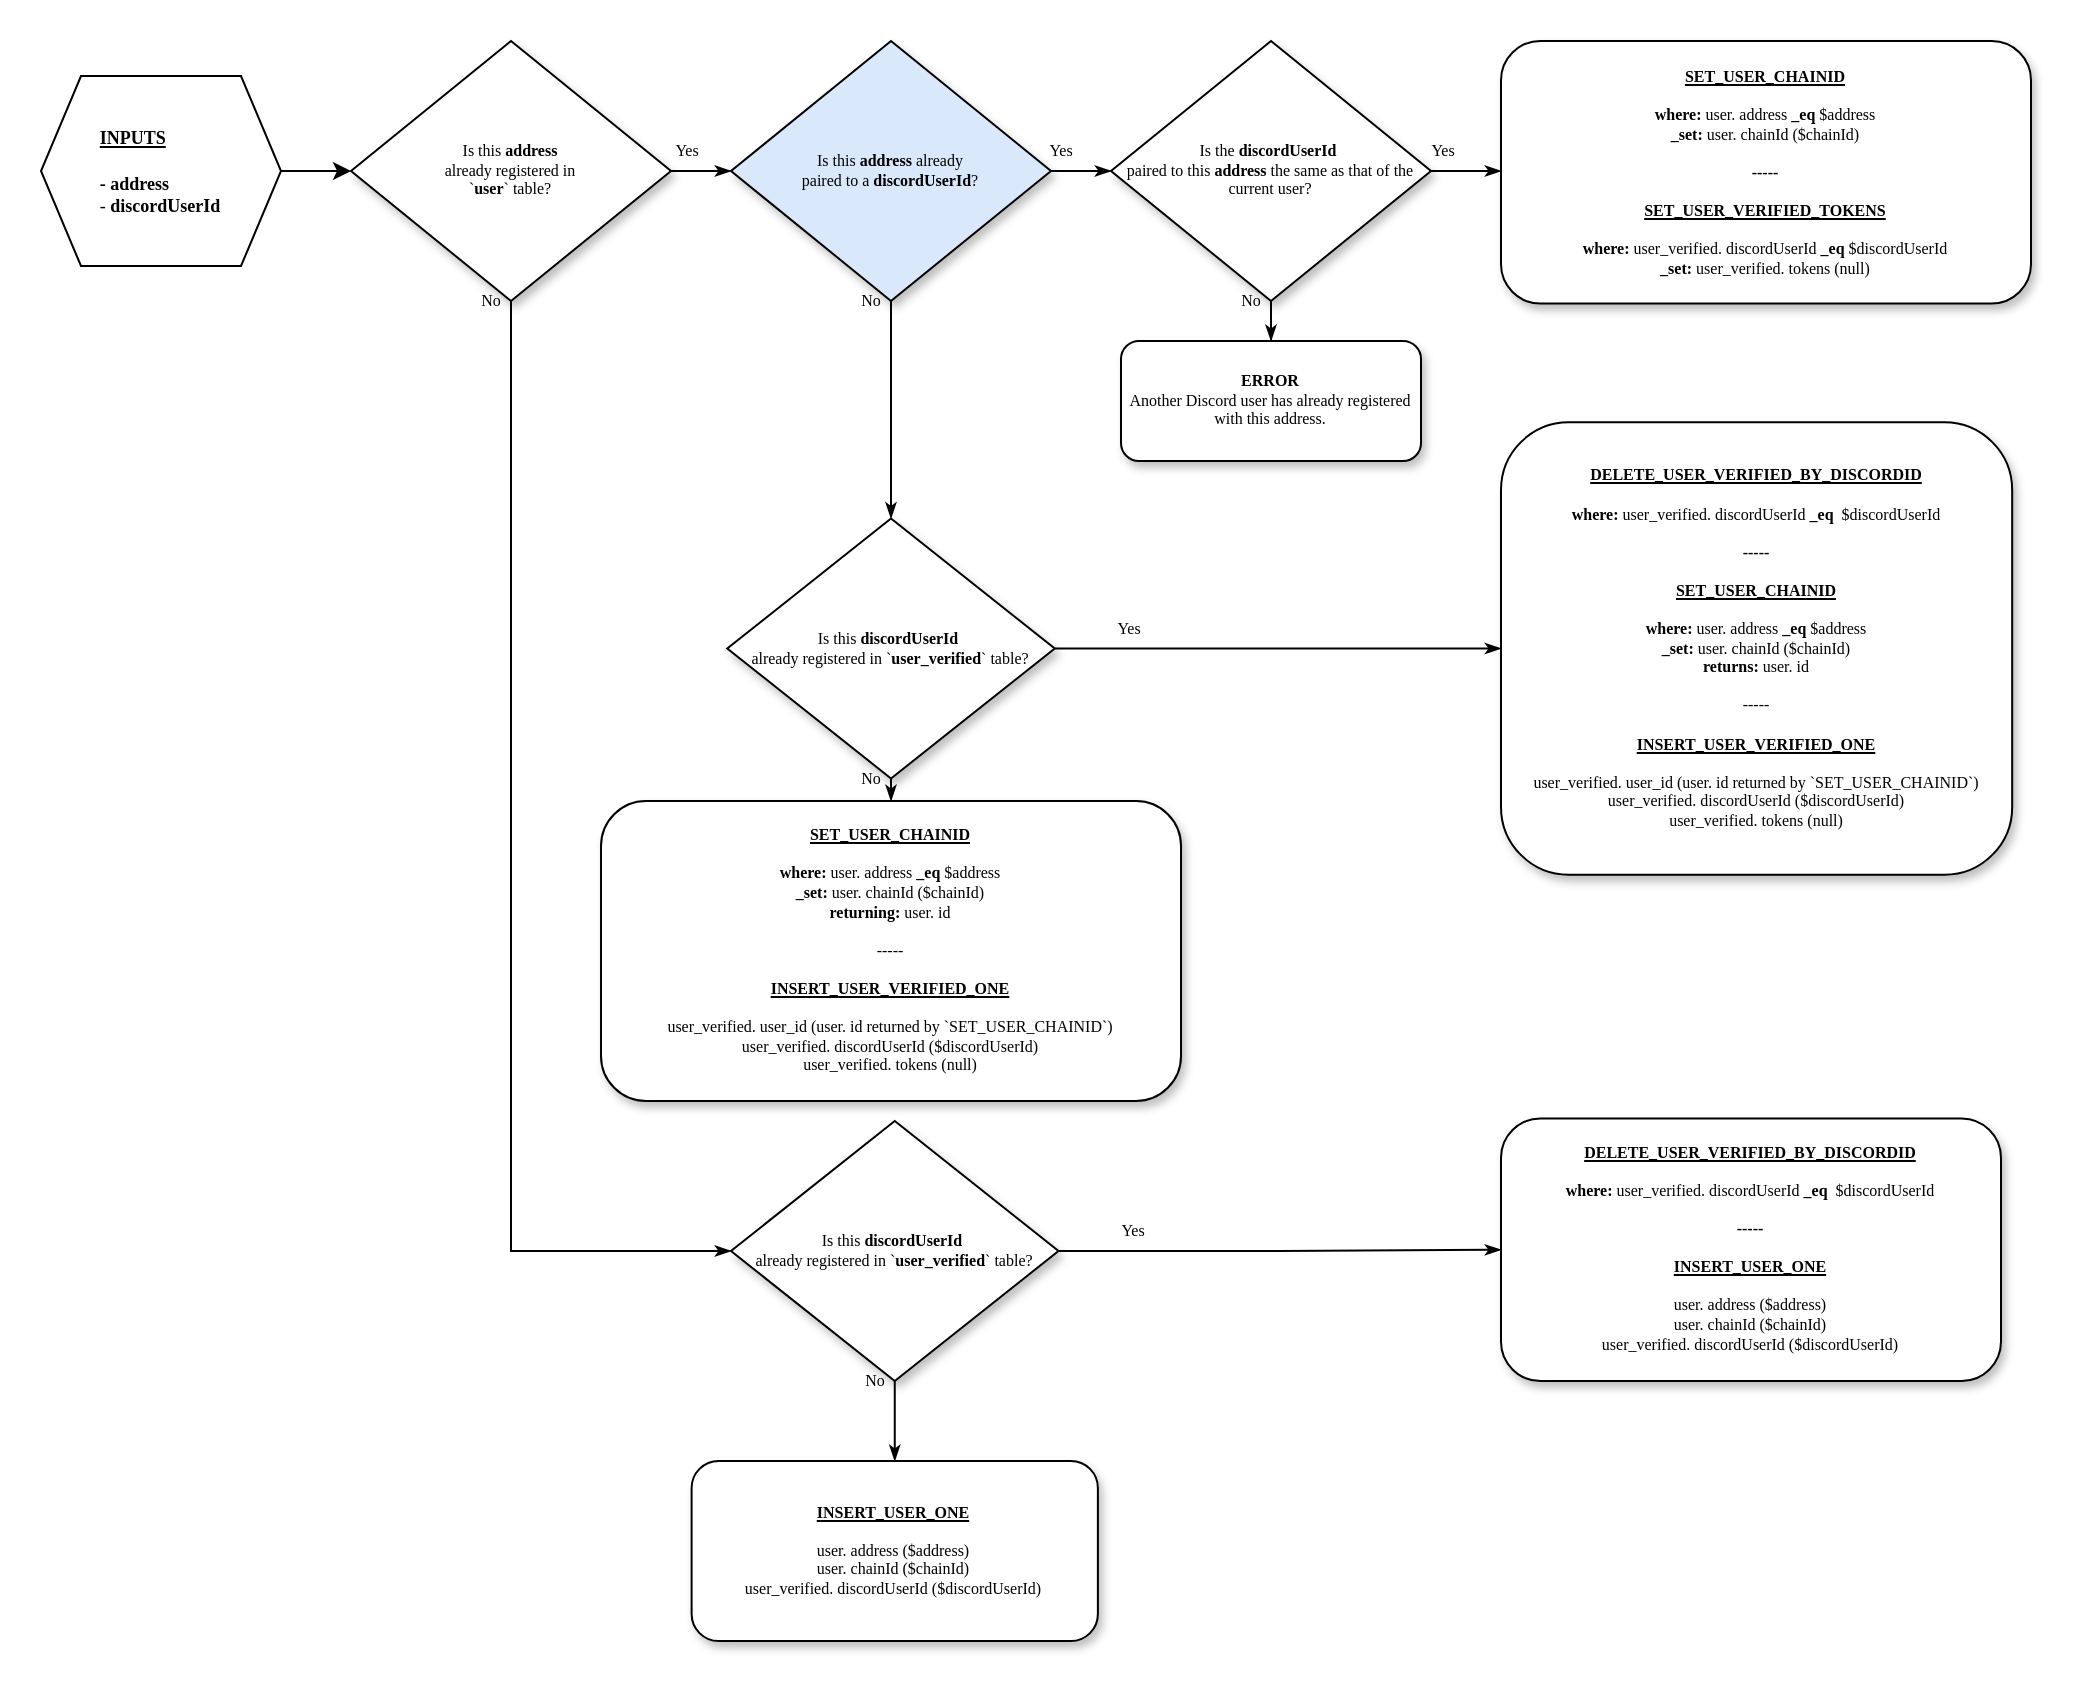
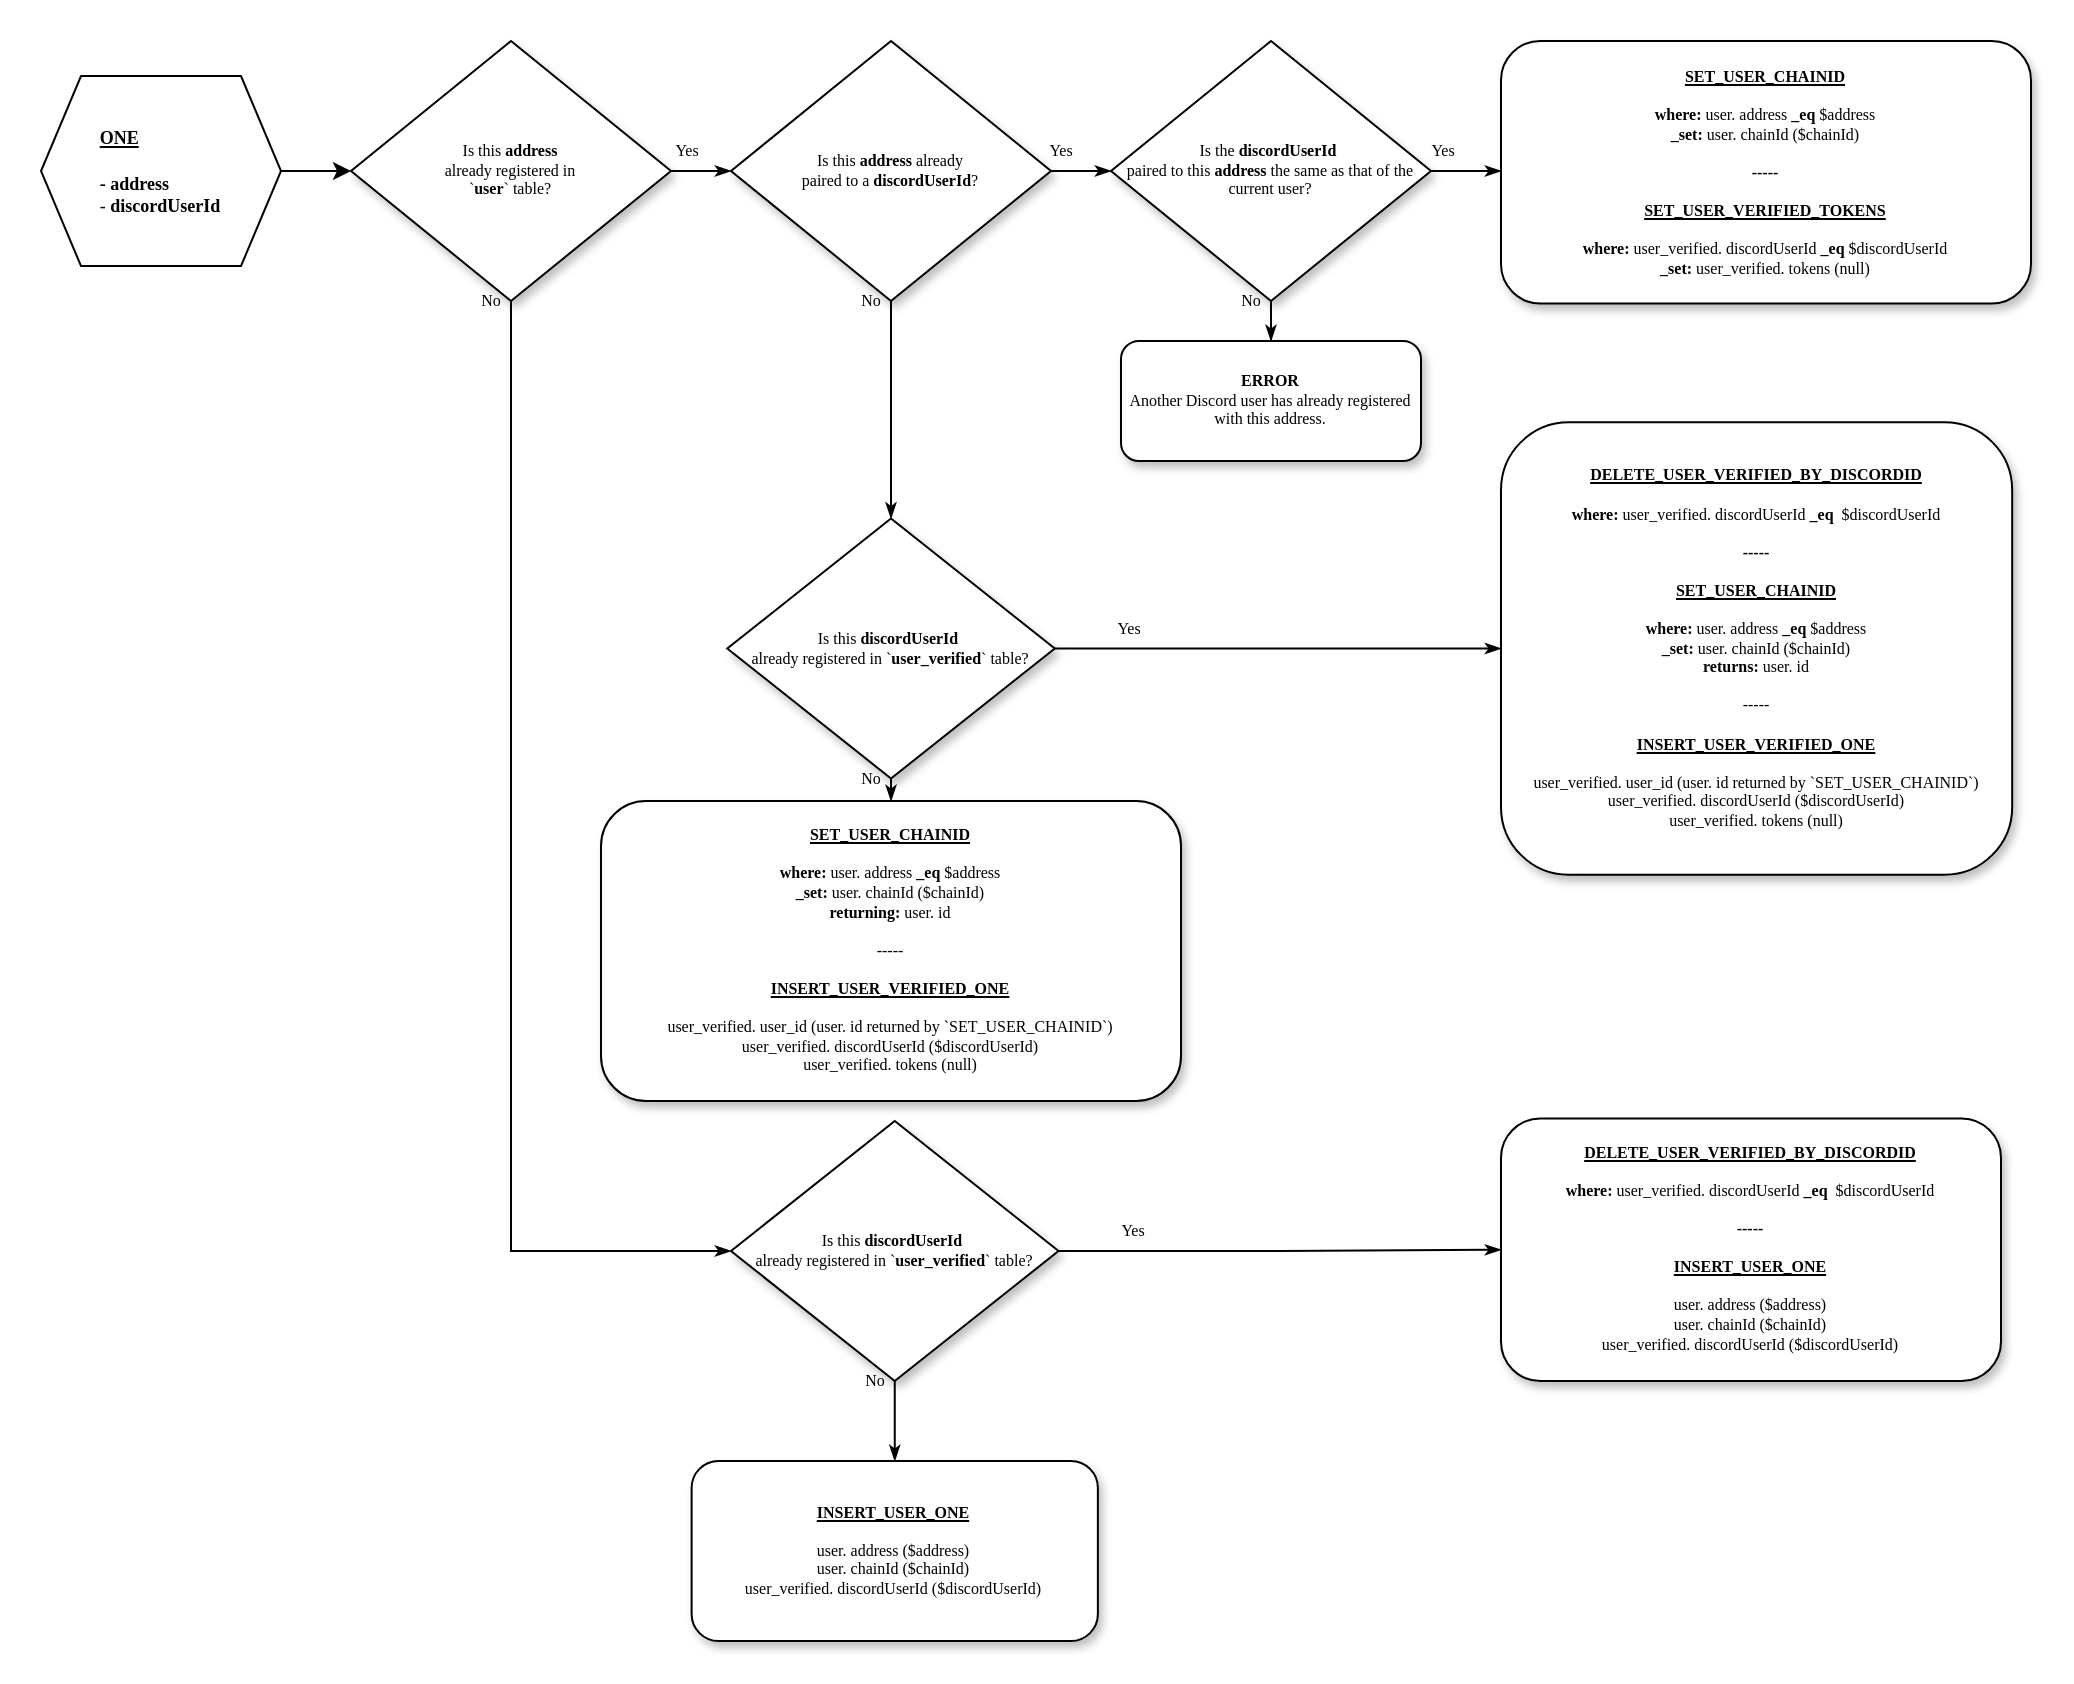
(161, 171) -> (161, 171)
(891, 171) -> (891, 171)
